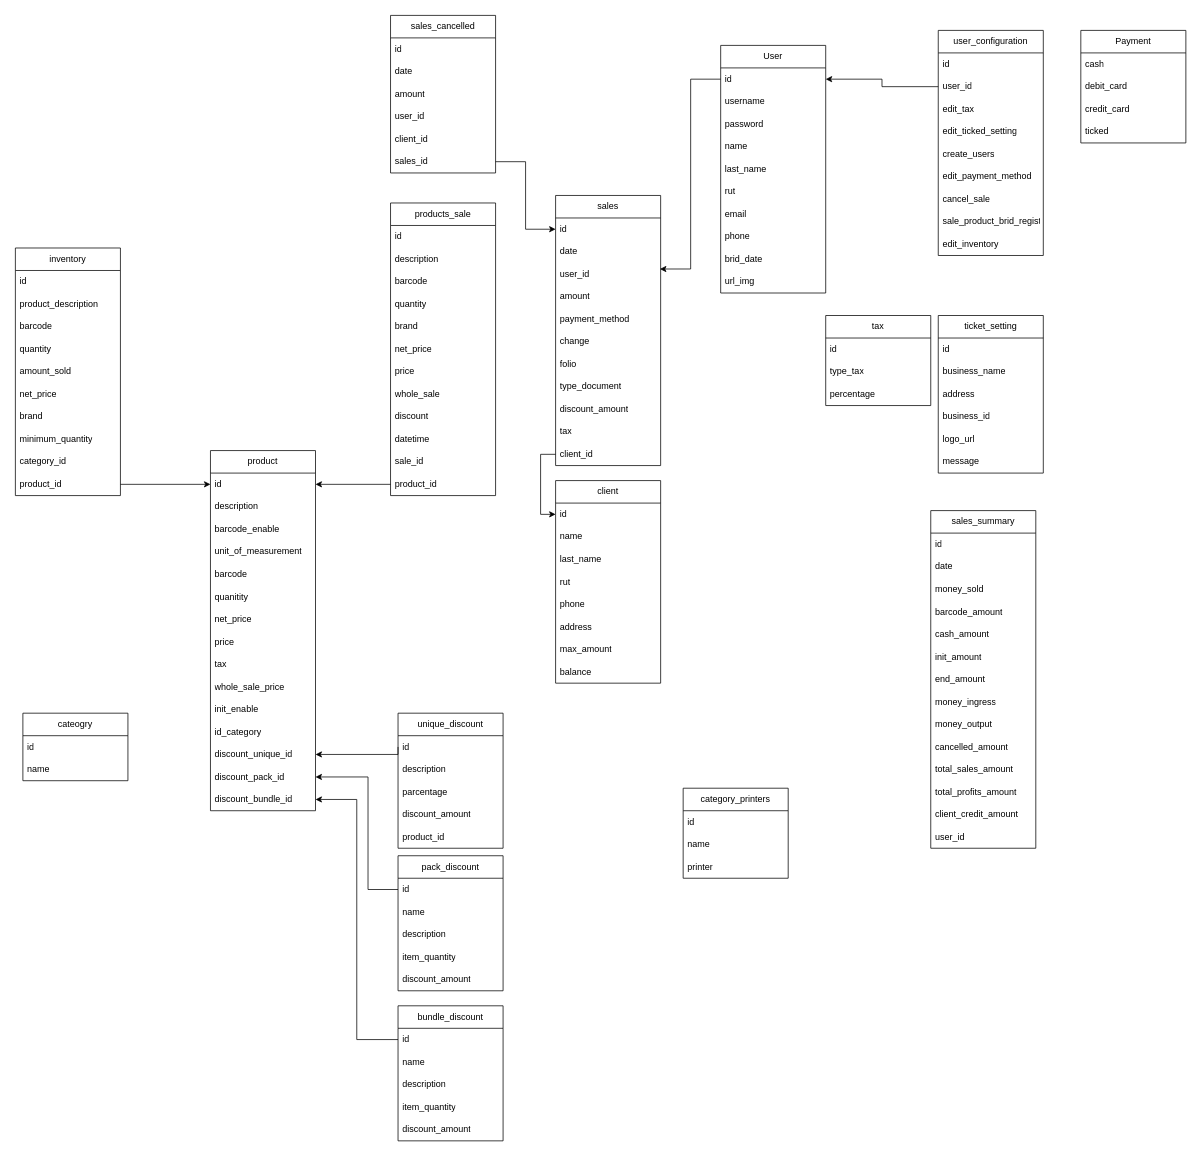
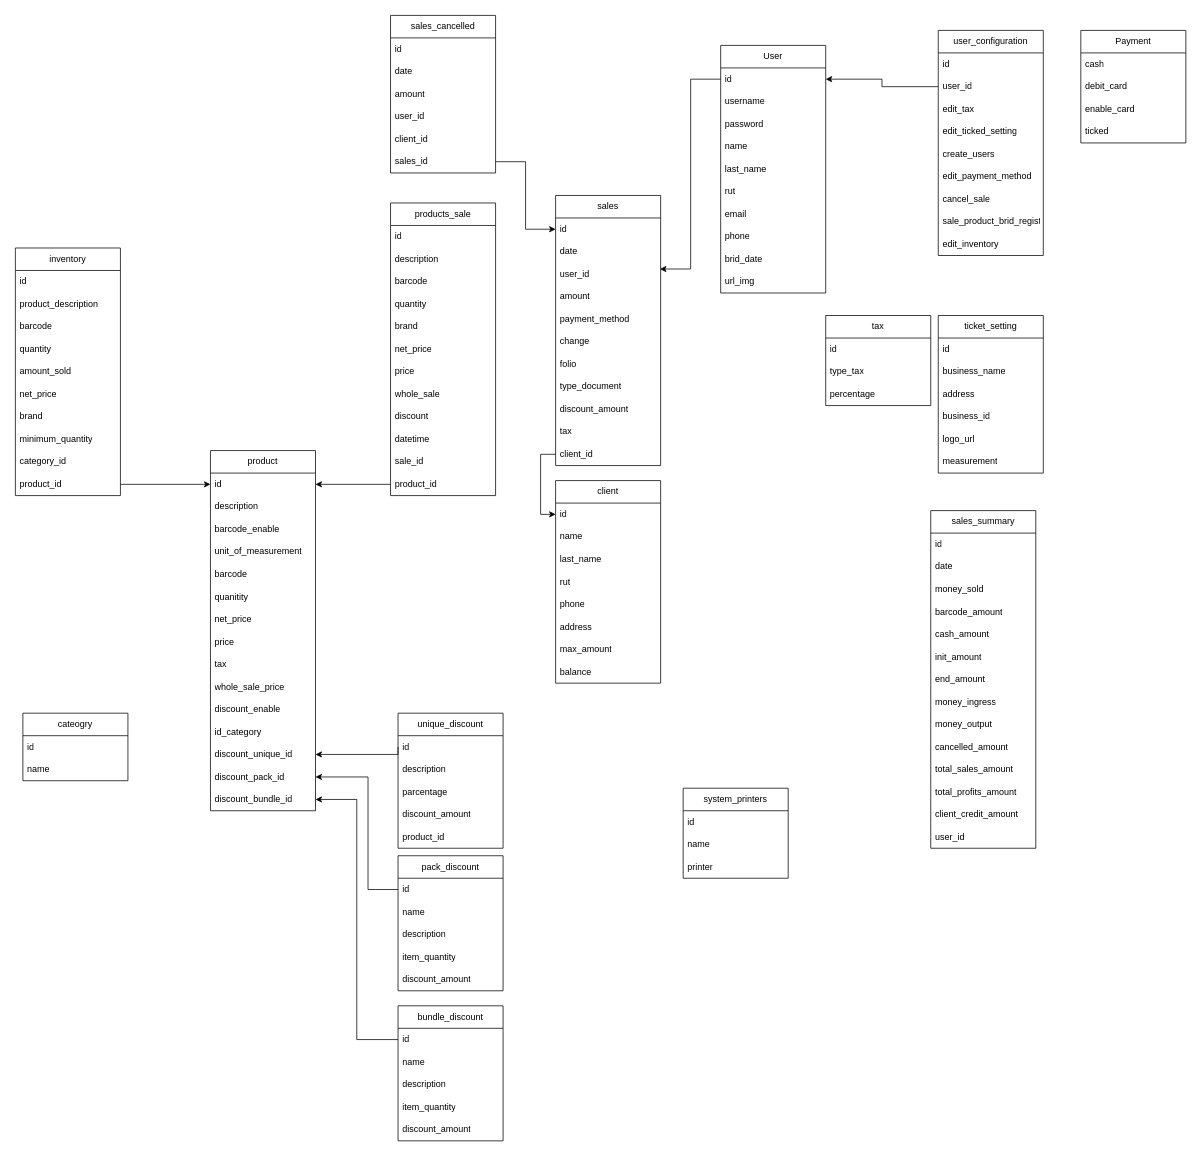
(1111, 109) -> (1111, 109)
(960, 462) -> (970, 462)
(239, 709) -> (250, 709)
(735, 799) -> (735, 799)
